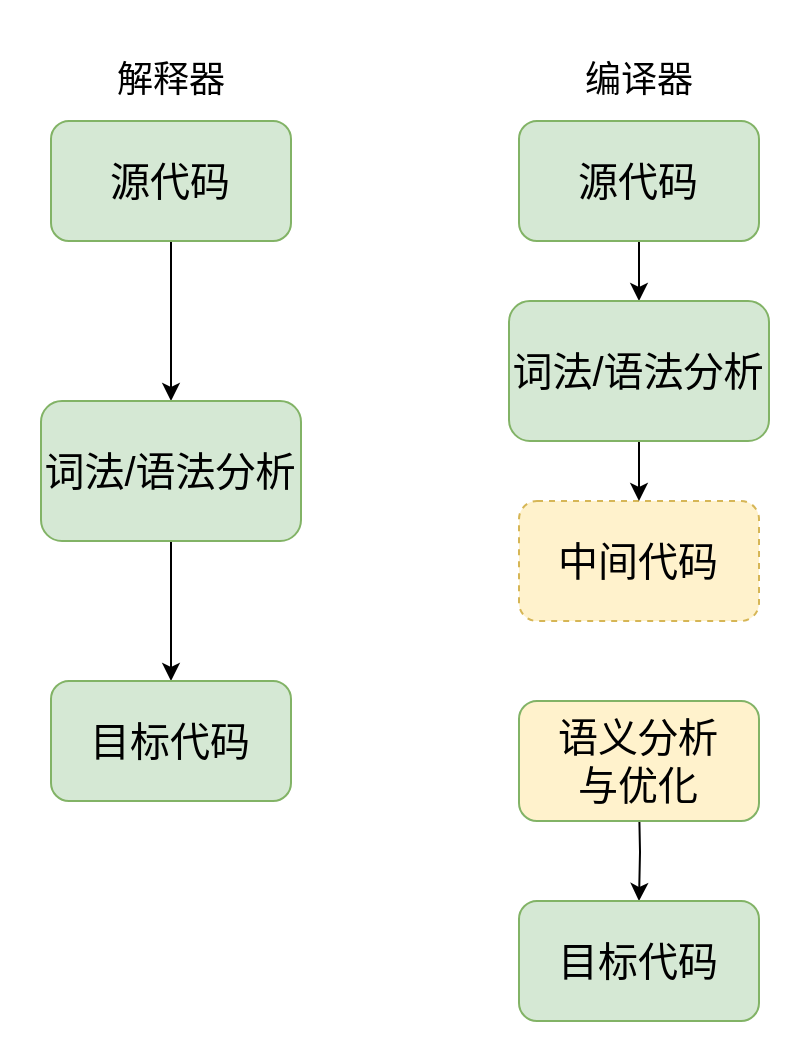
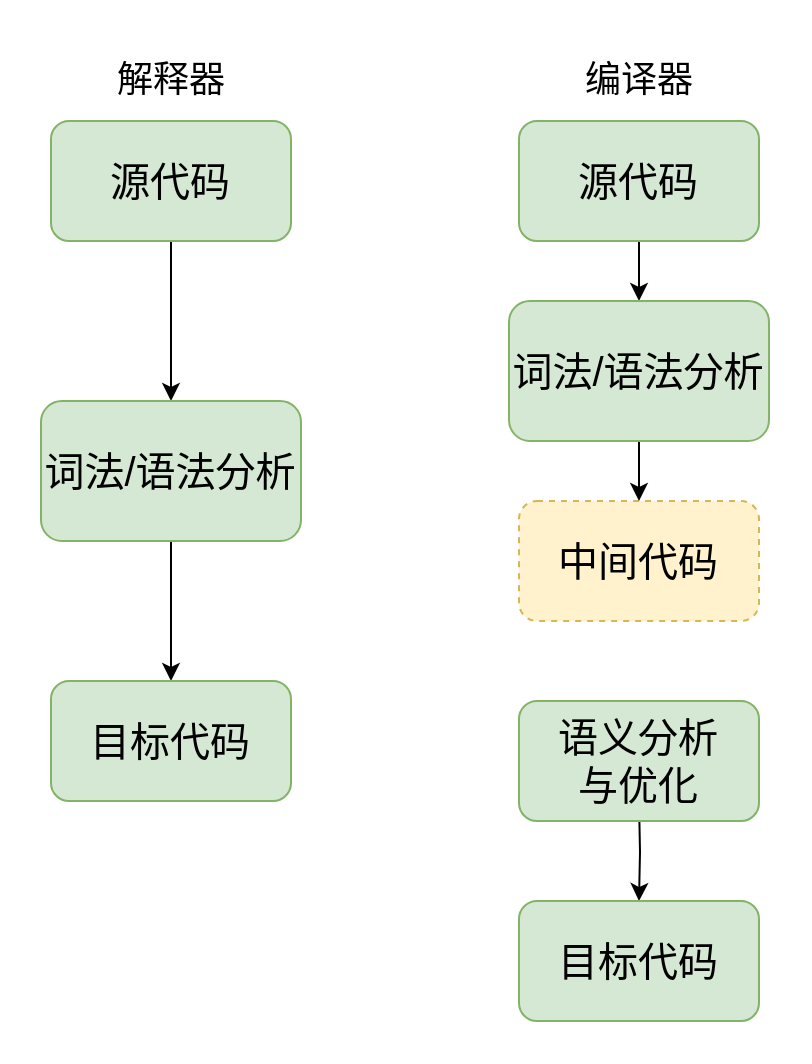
(639, 761) -> (639, 761)
